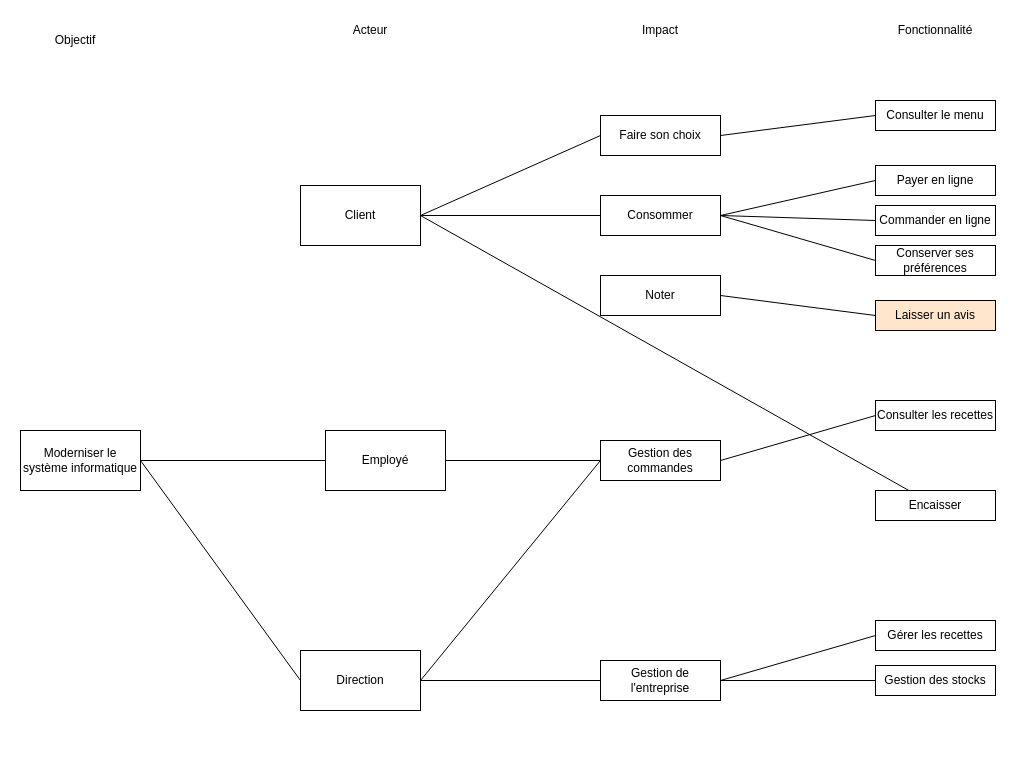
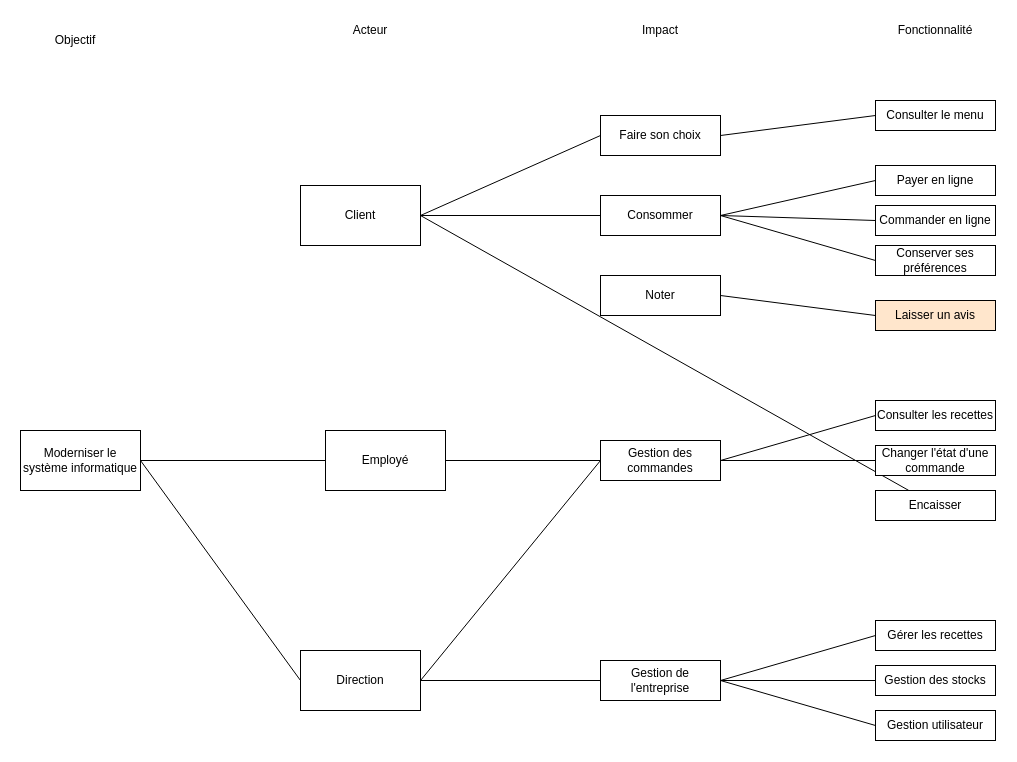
none -> (800, 461)
none -> (936, 461)
none -> (799, 703)
none -> (936, 726)
